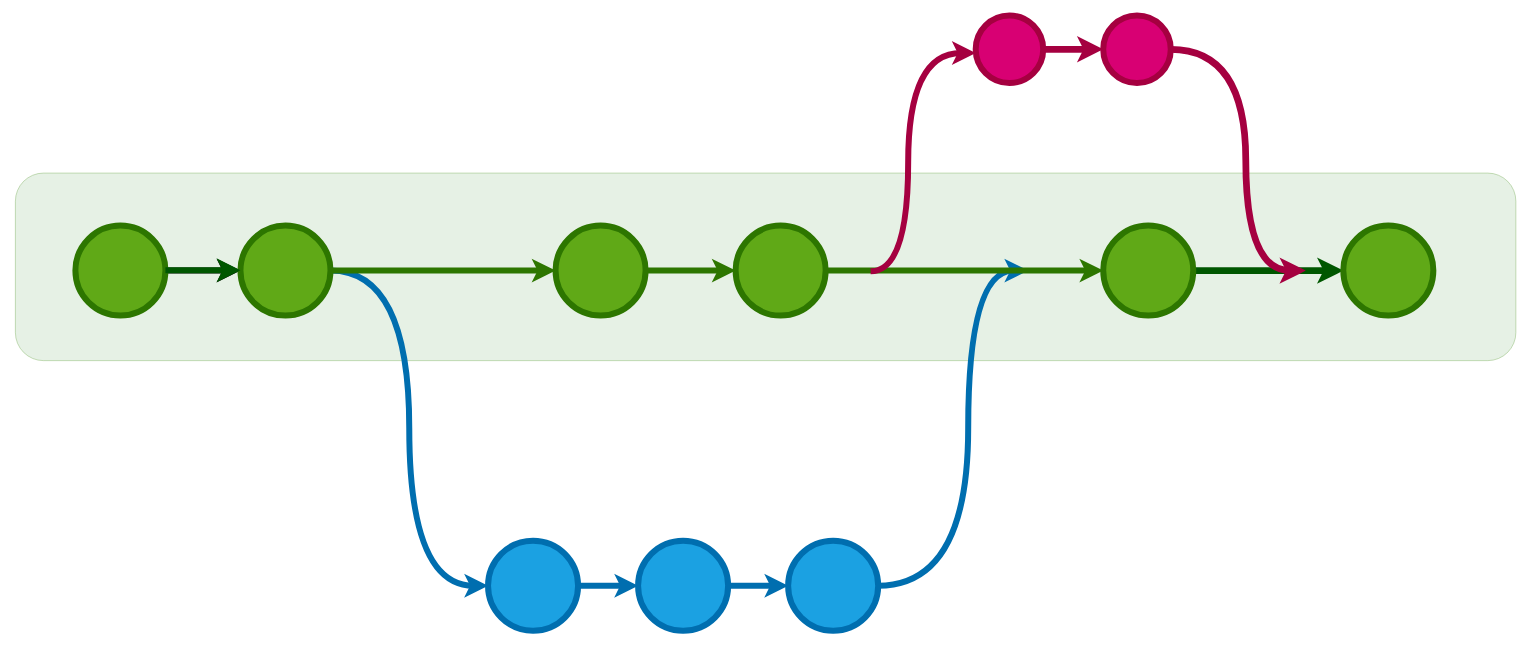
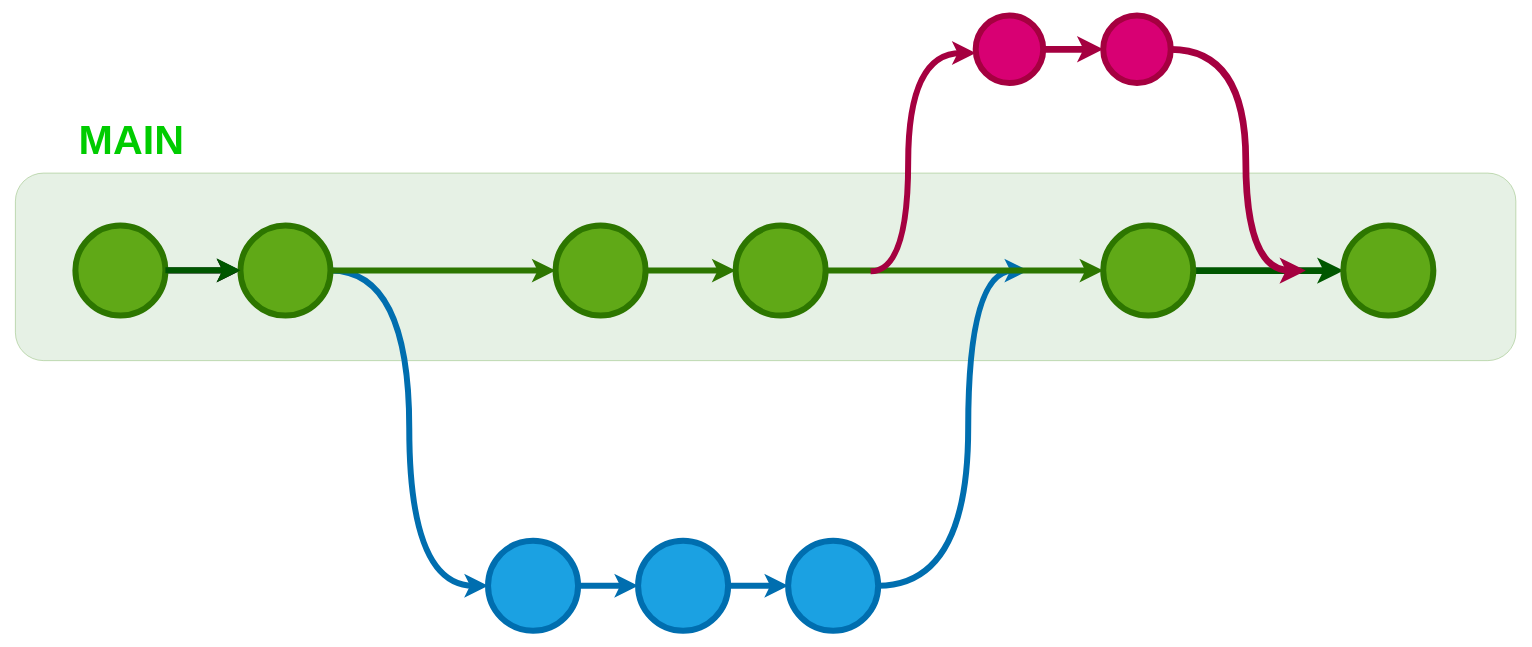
none -> (132, 139)
